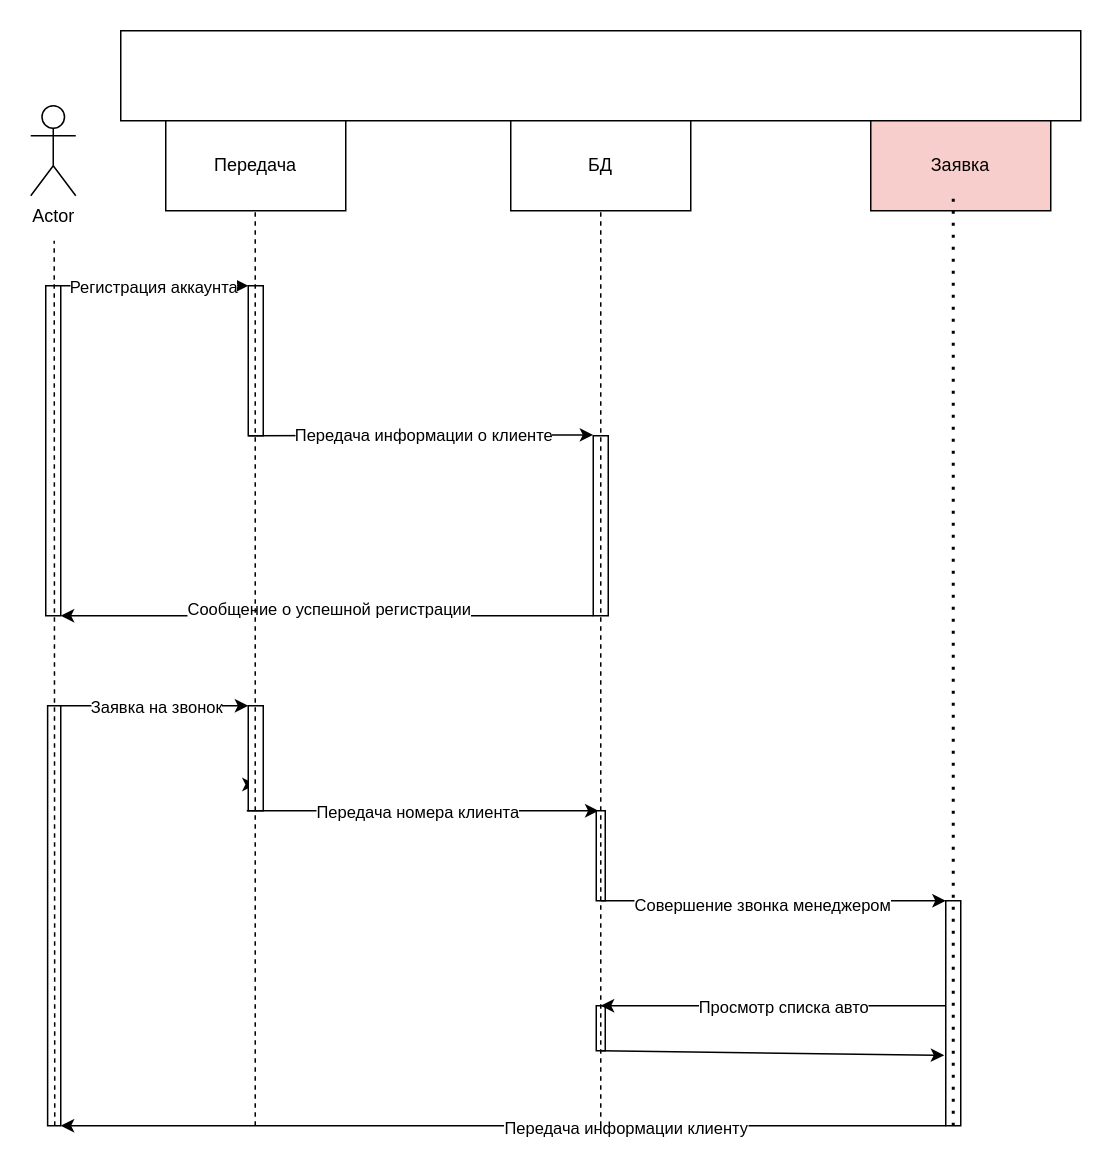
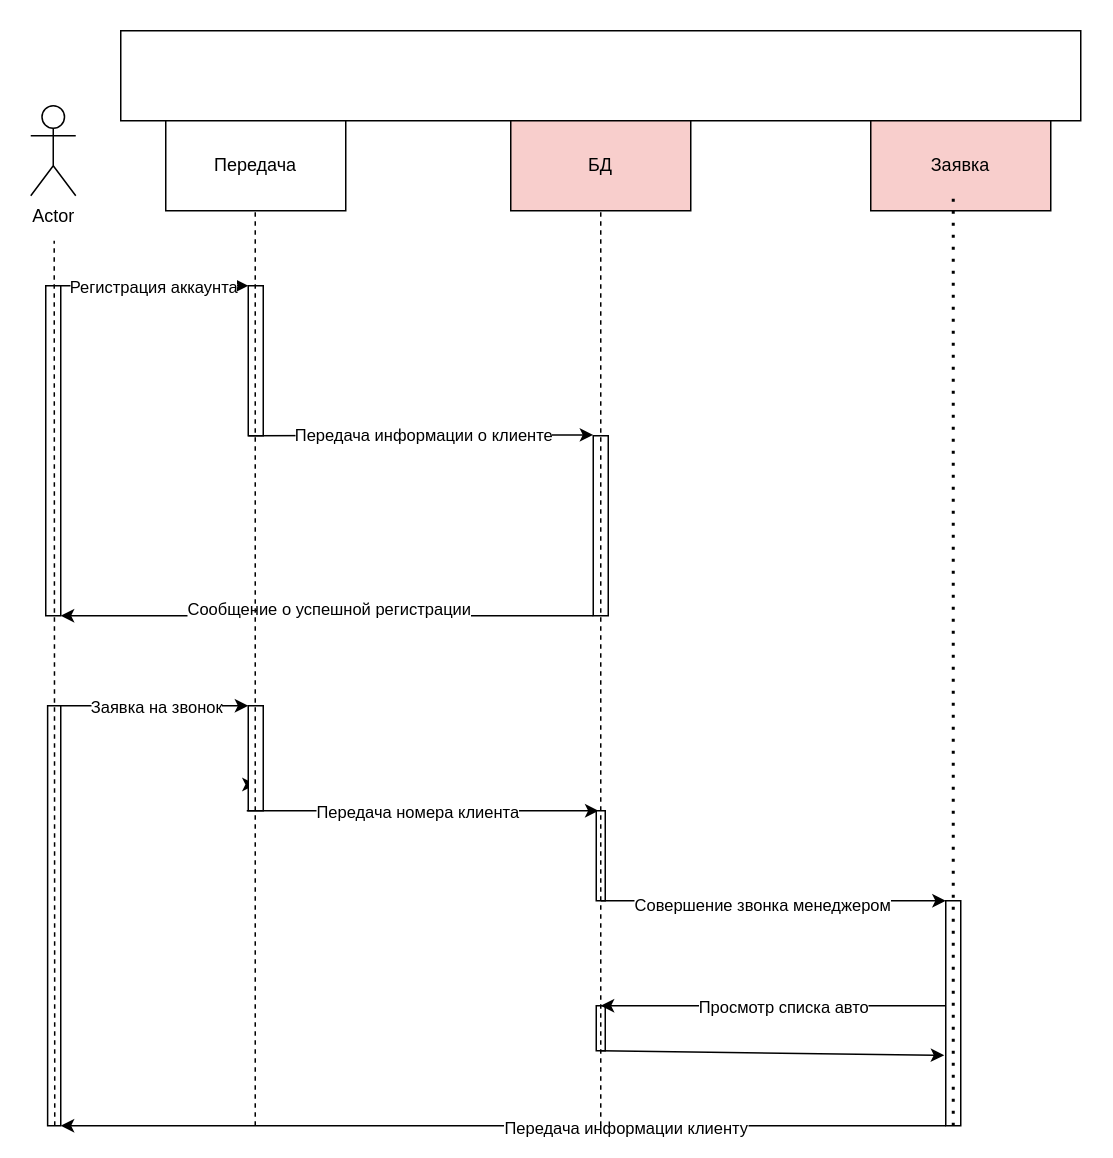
(601, 166) -> (601, 166)
